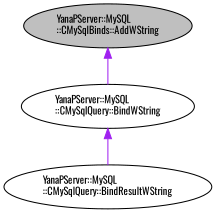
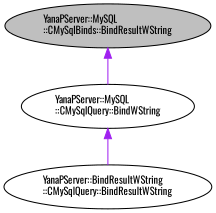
(108, 26) -> (108, 26)
(108, 187) -> (108, 187)
